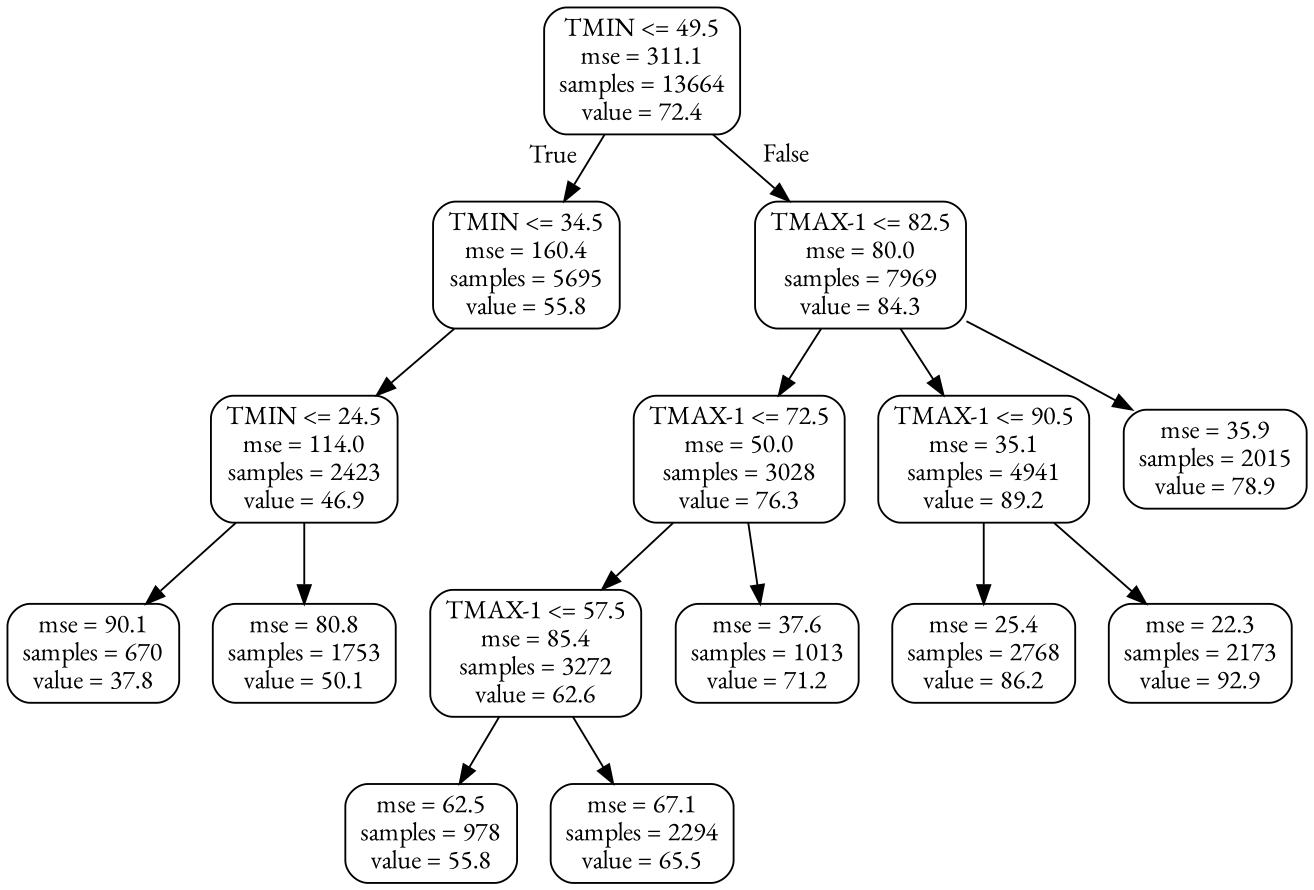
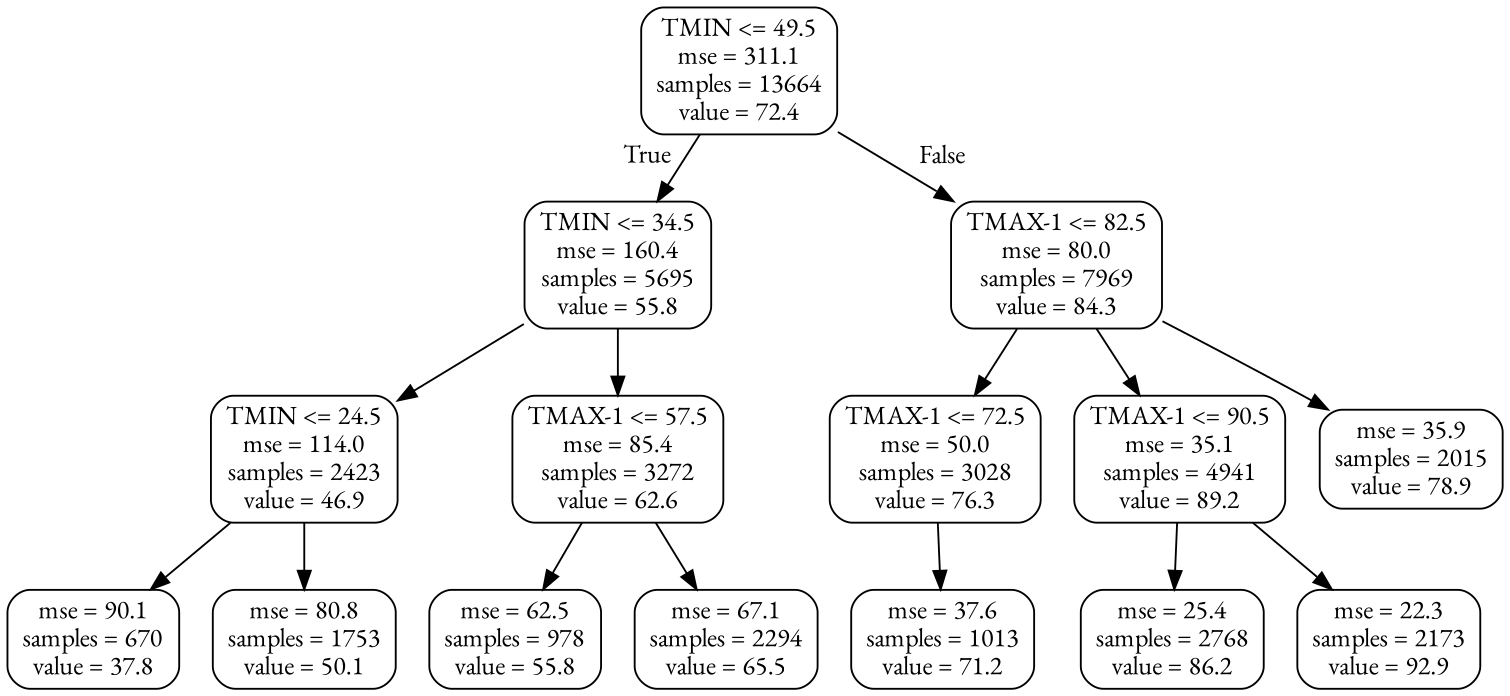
(645, 549) -> (618, 352)
